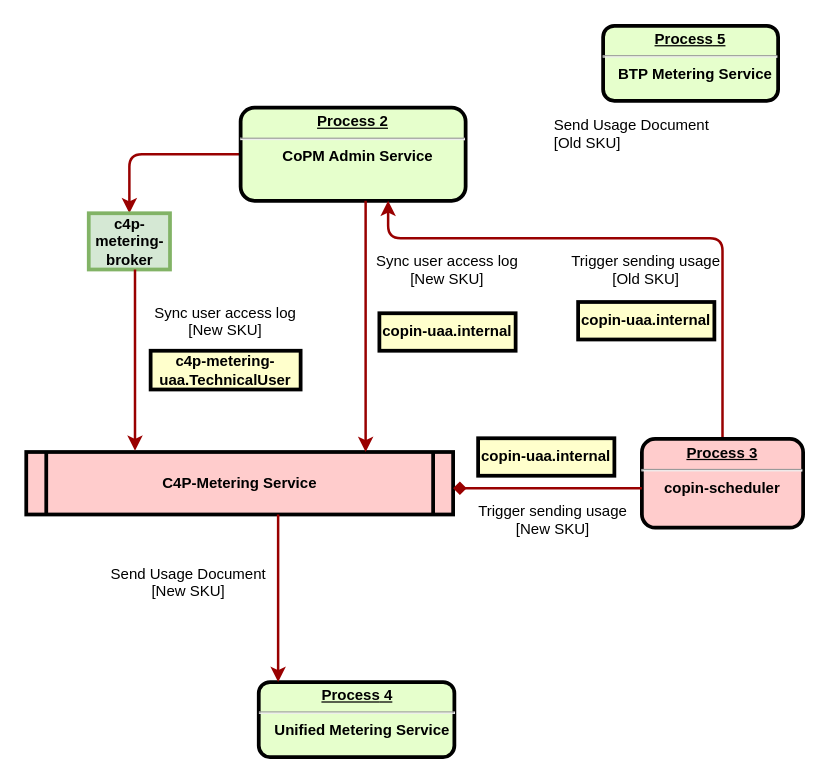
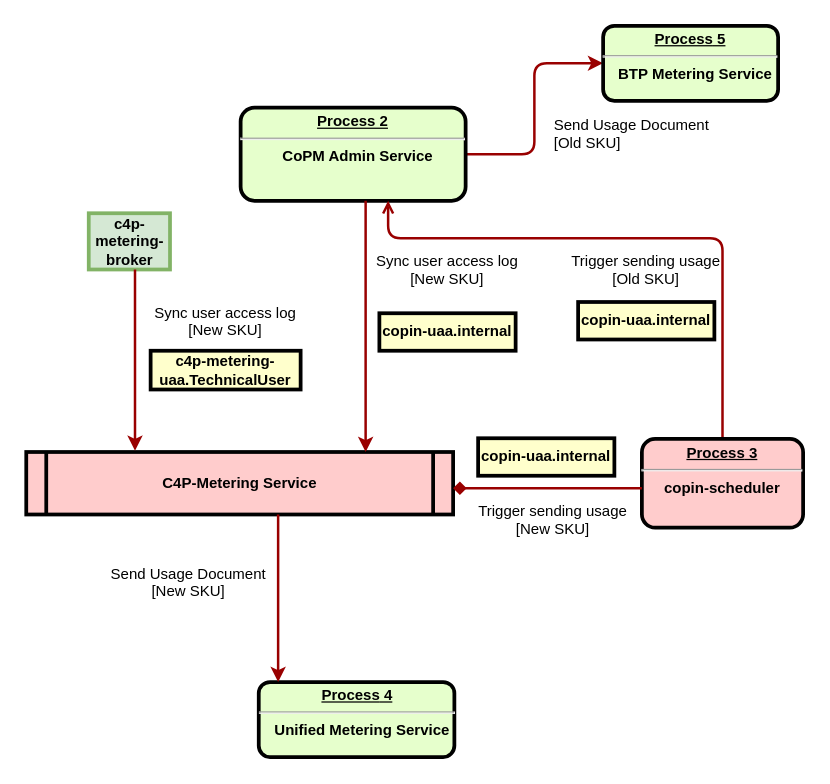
(166, 154) -> (534, 115)
(388, 213) -> (388, 212)
